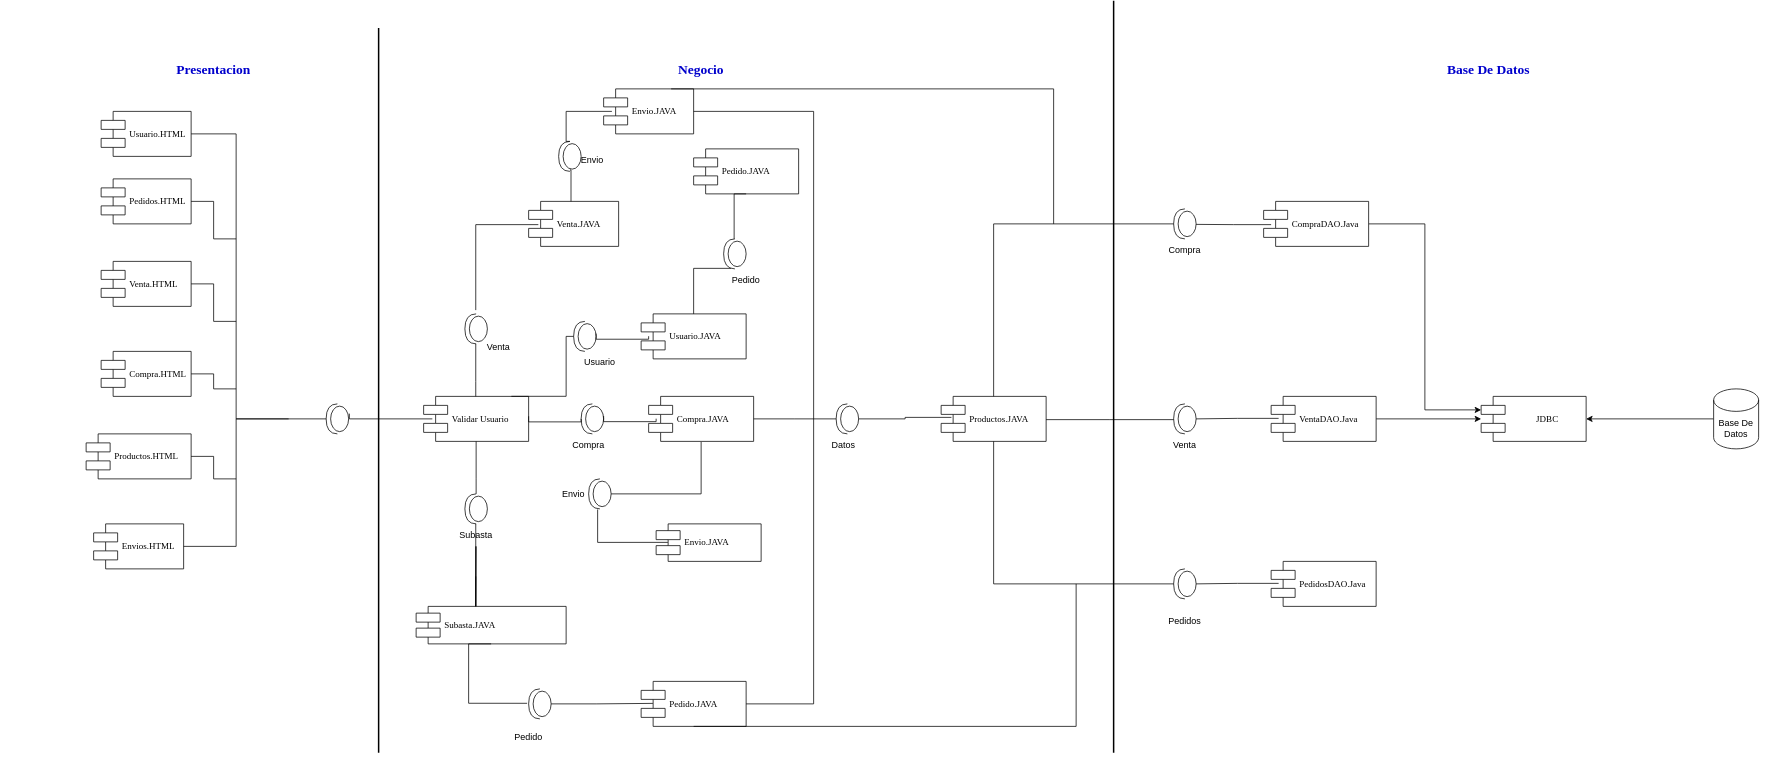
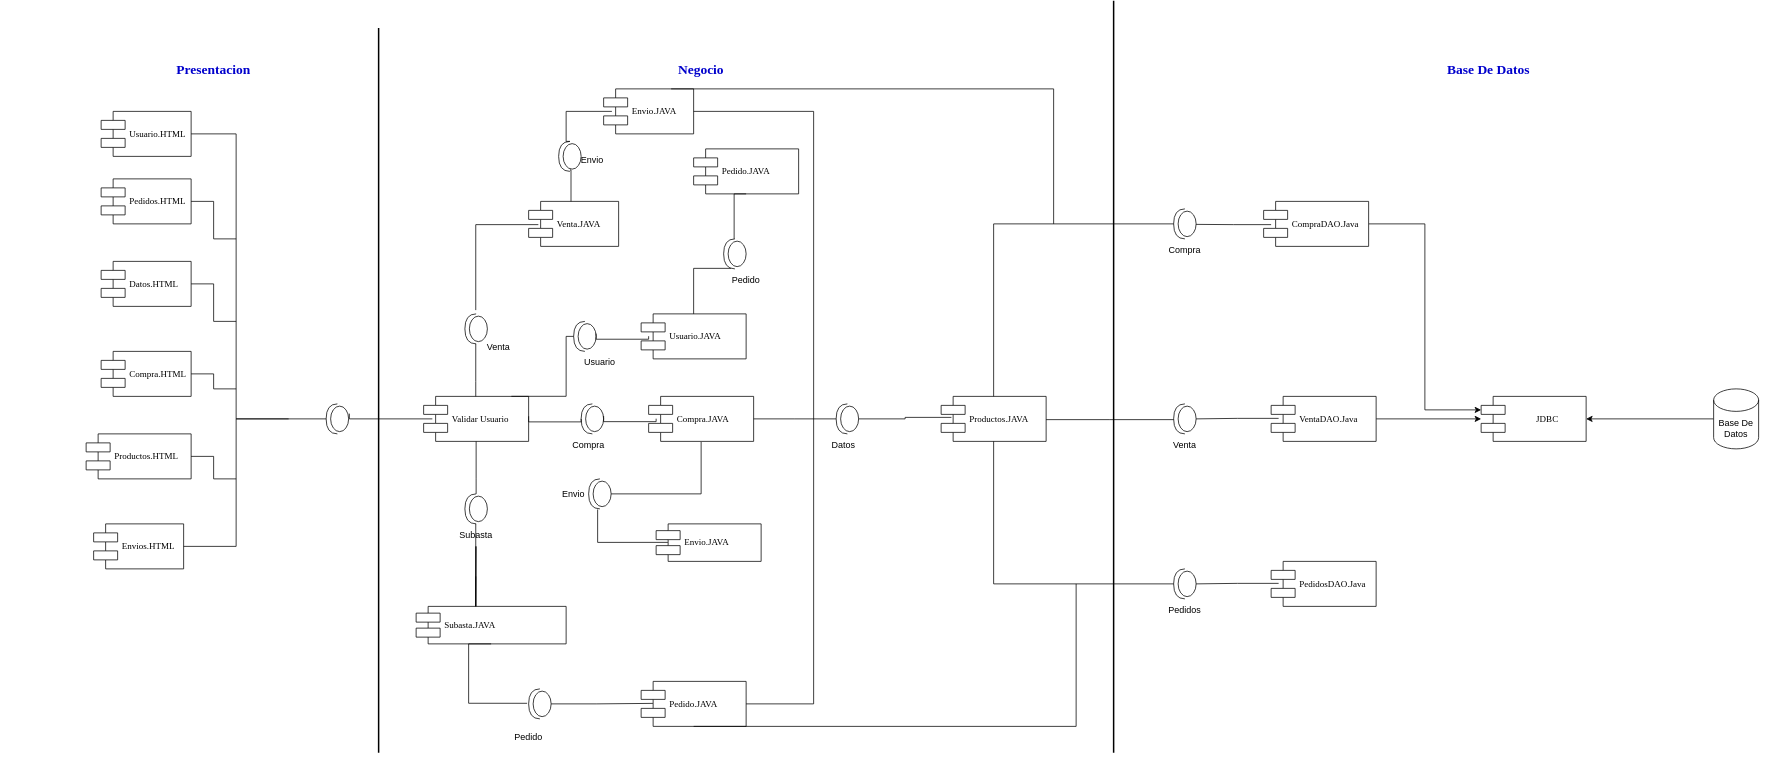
(153, 284) -> (153, 284)
(1185, 621) -> (1185, 610)
